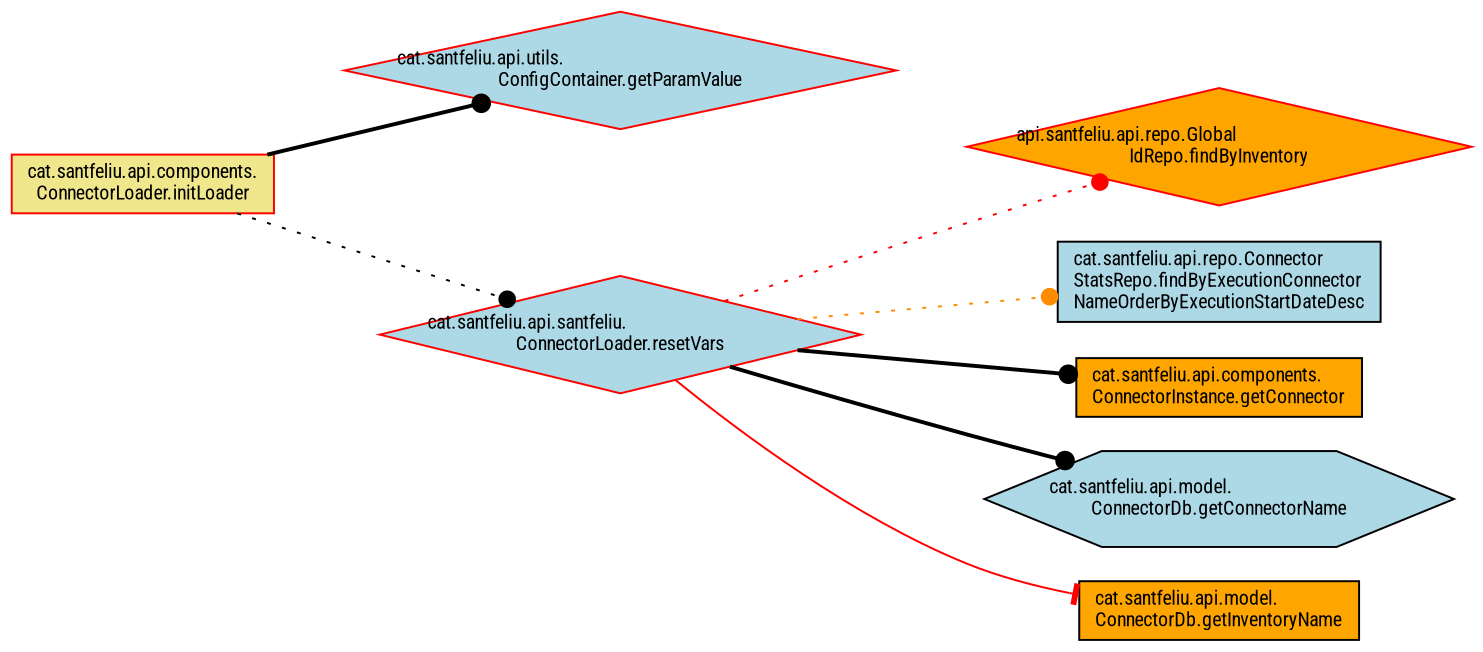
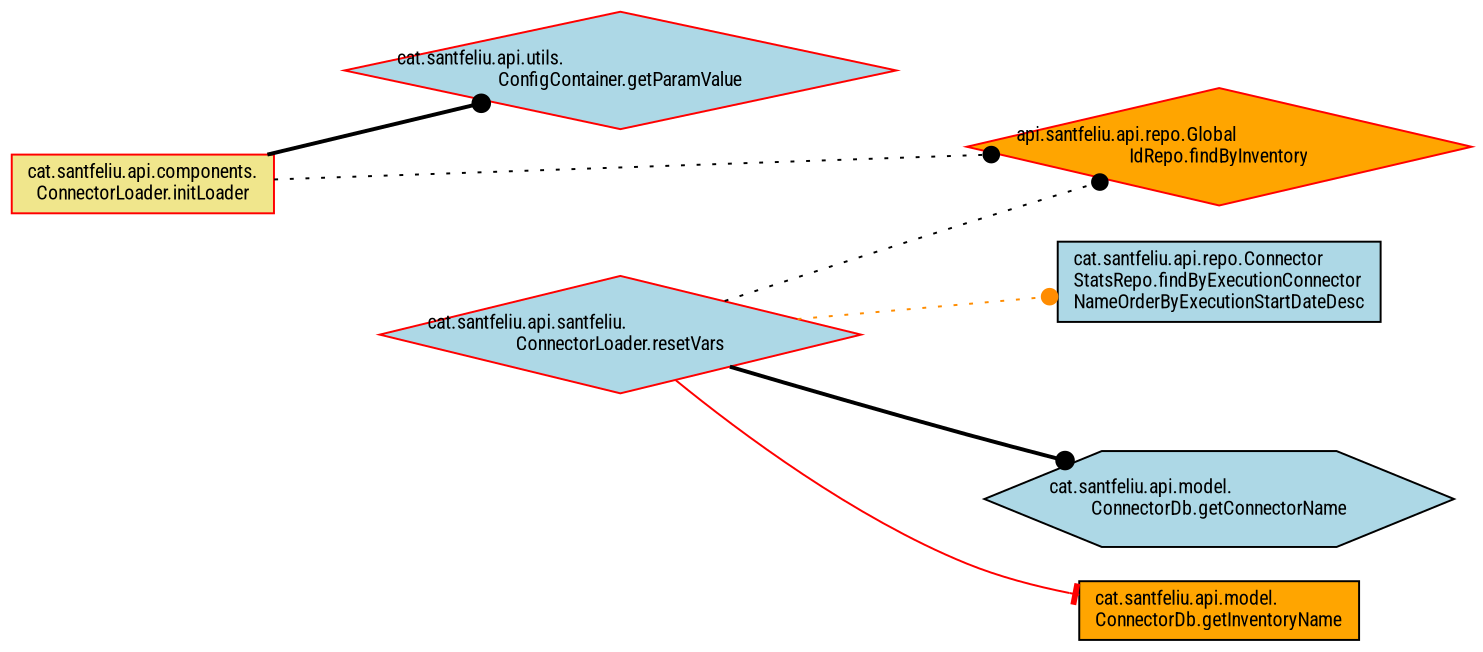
(908, 242) -> (908, 242)
(368, 255) -> (629, 167)
(1219, 387) -> none
